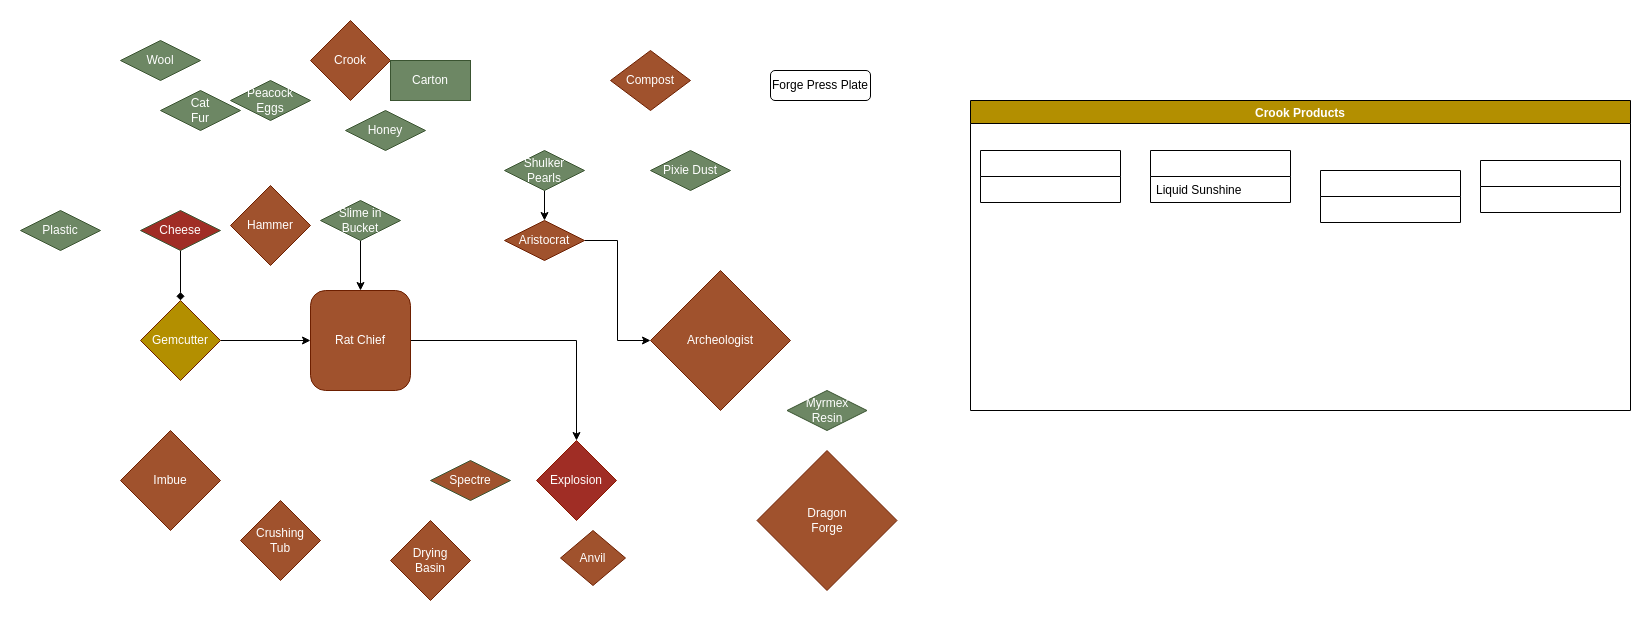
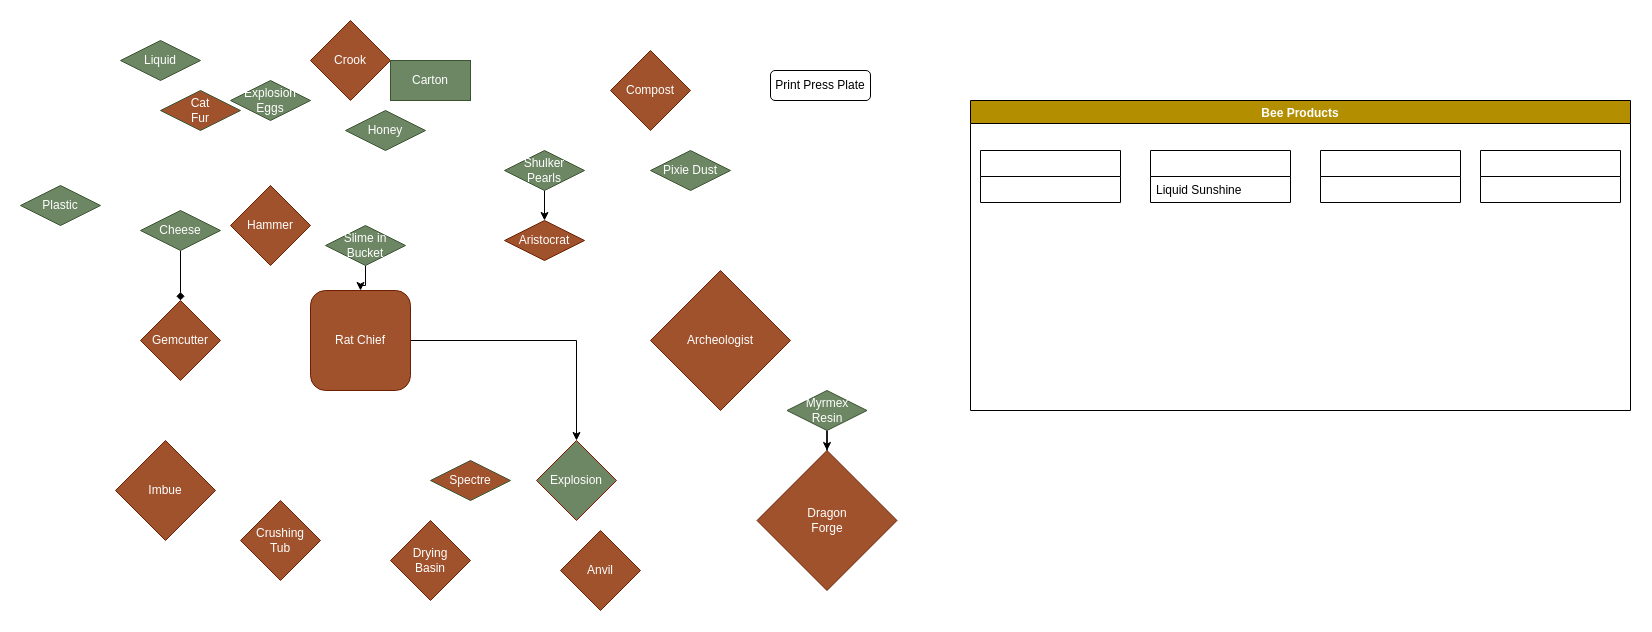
(161, 61) -> (161, 61)
(651, 81) -> (651, 91)
(821, 86) -> (821, 86)
(271, 101) -> (271, 101)
(201, 111) -> (201, 111)
(1300, 113) -> (1300, 113)
(1551, 187) -> (1551, 177)
(1391, 197) -> (1391, 177)
(361, 221) -> (366, 246)
(61, 231) -> (61, 206)
(181, 231) -> (181, 231)
(618, 287) -> none
(181, 341) -> (181, 341)
(262, 341) -> none
none -> (827, 445)
(171, 481) -> (166, 491)
(577, 481) -> (577, 481)
(593, 558) -> (601, 571)
